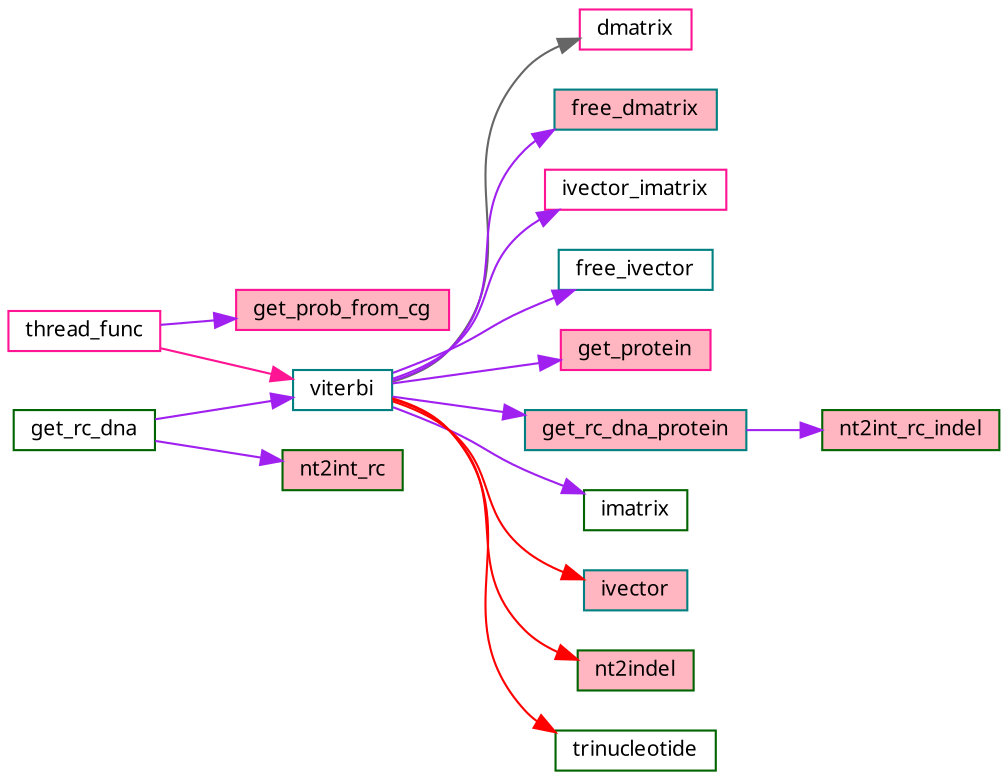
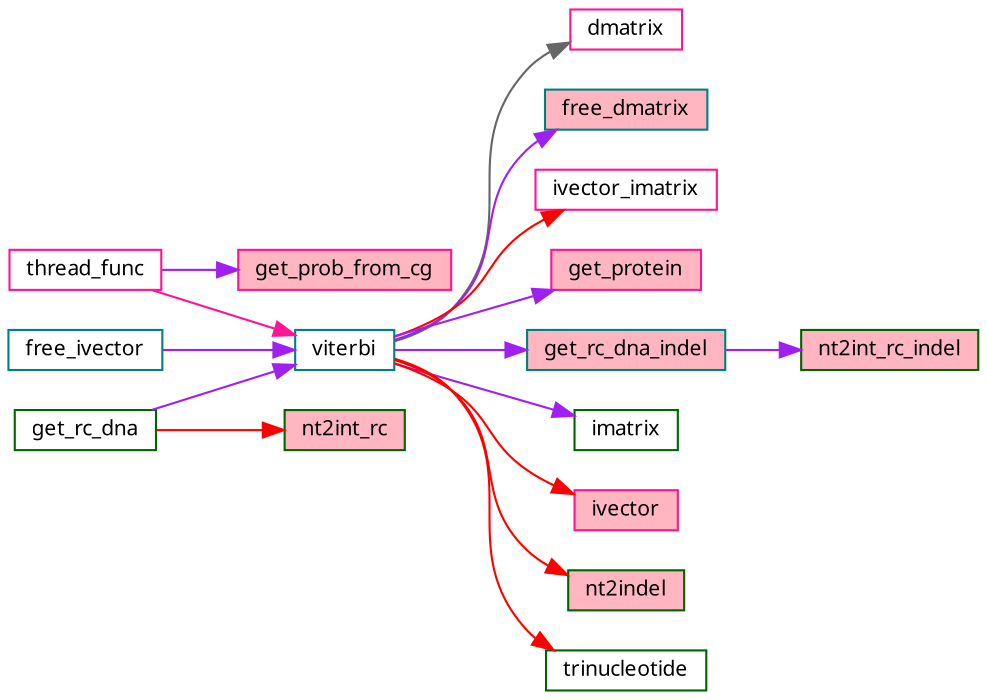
(500, 259) -> (496, 260)
(482, 333) -> (218, 350)
(636, 430) -> (626, 350)
(208, 449) -> (209, 430)
(636, 590) -> (626, 510)
